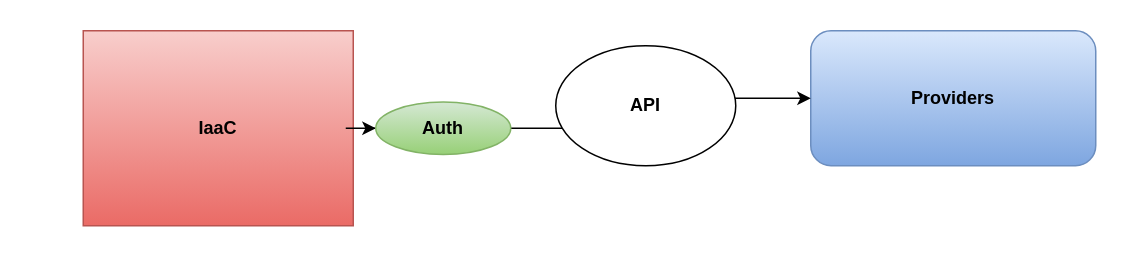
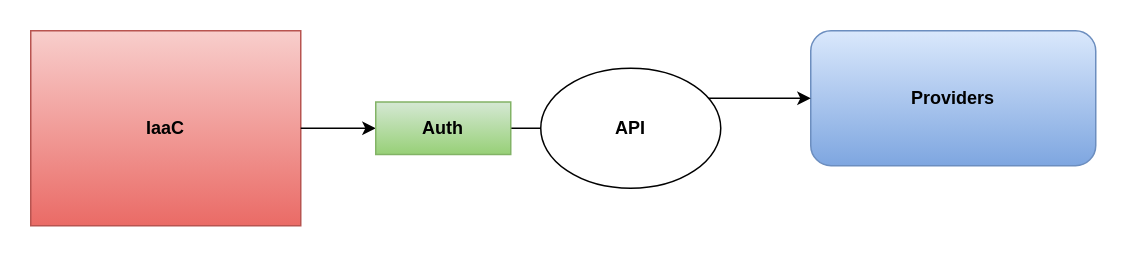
(646, 106) -> (631, 128)
(218, 128) -> (166, 128)
(443, 128) -> (443, 128)
